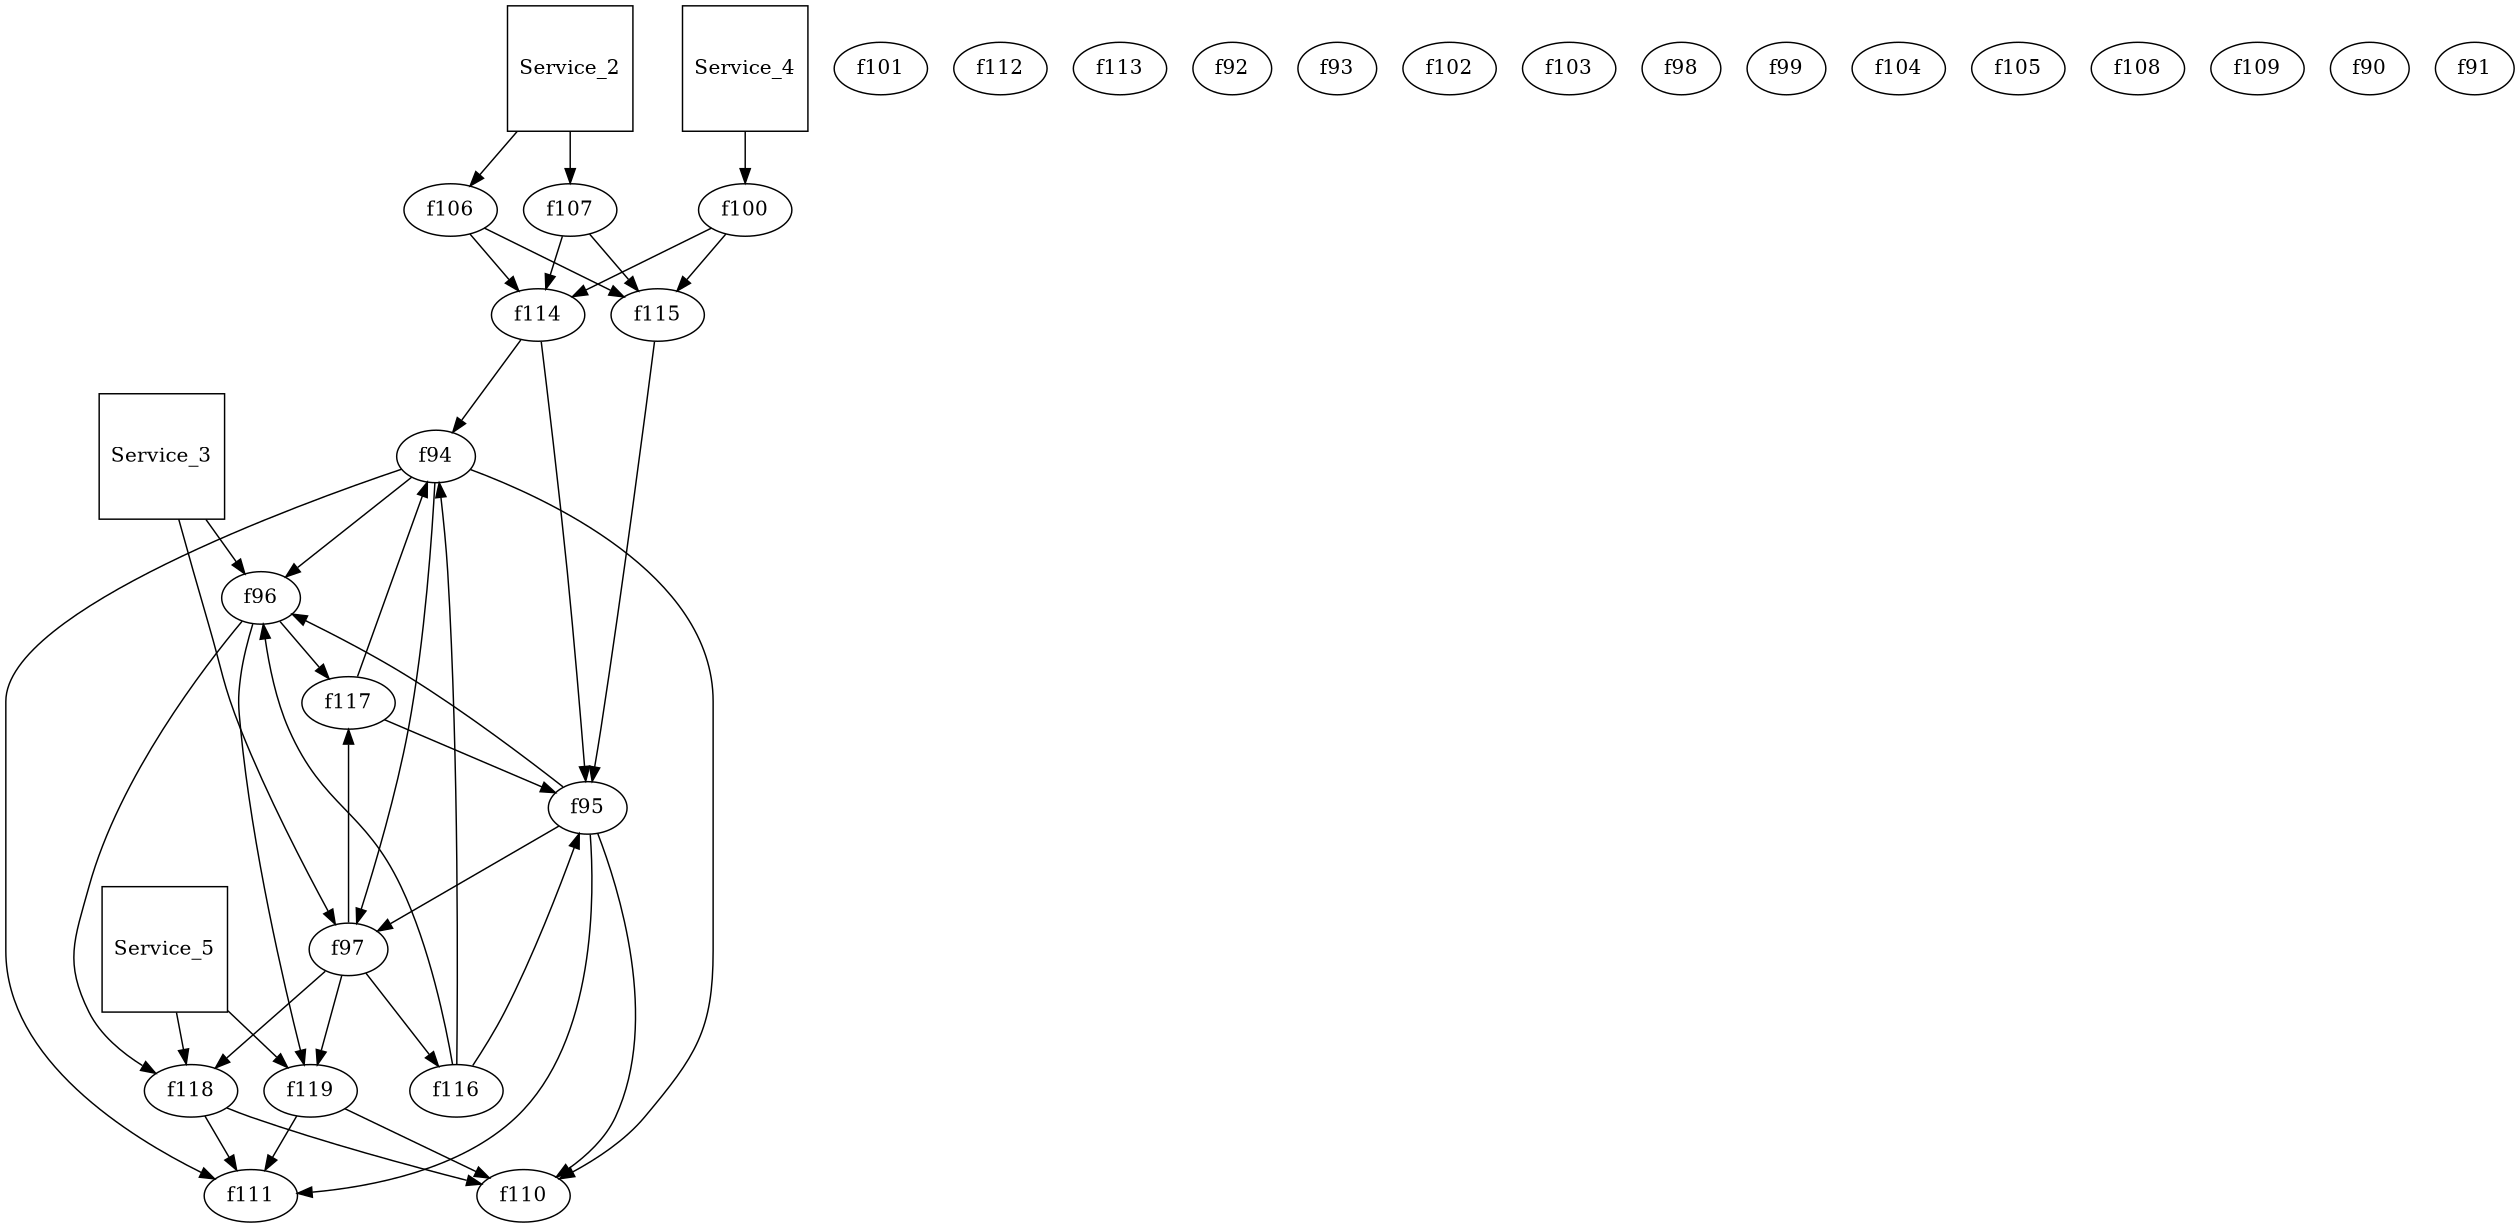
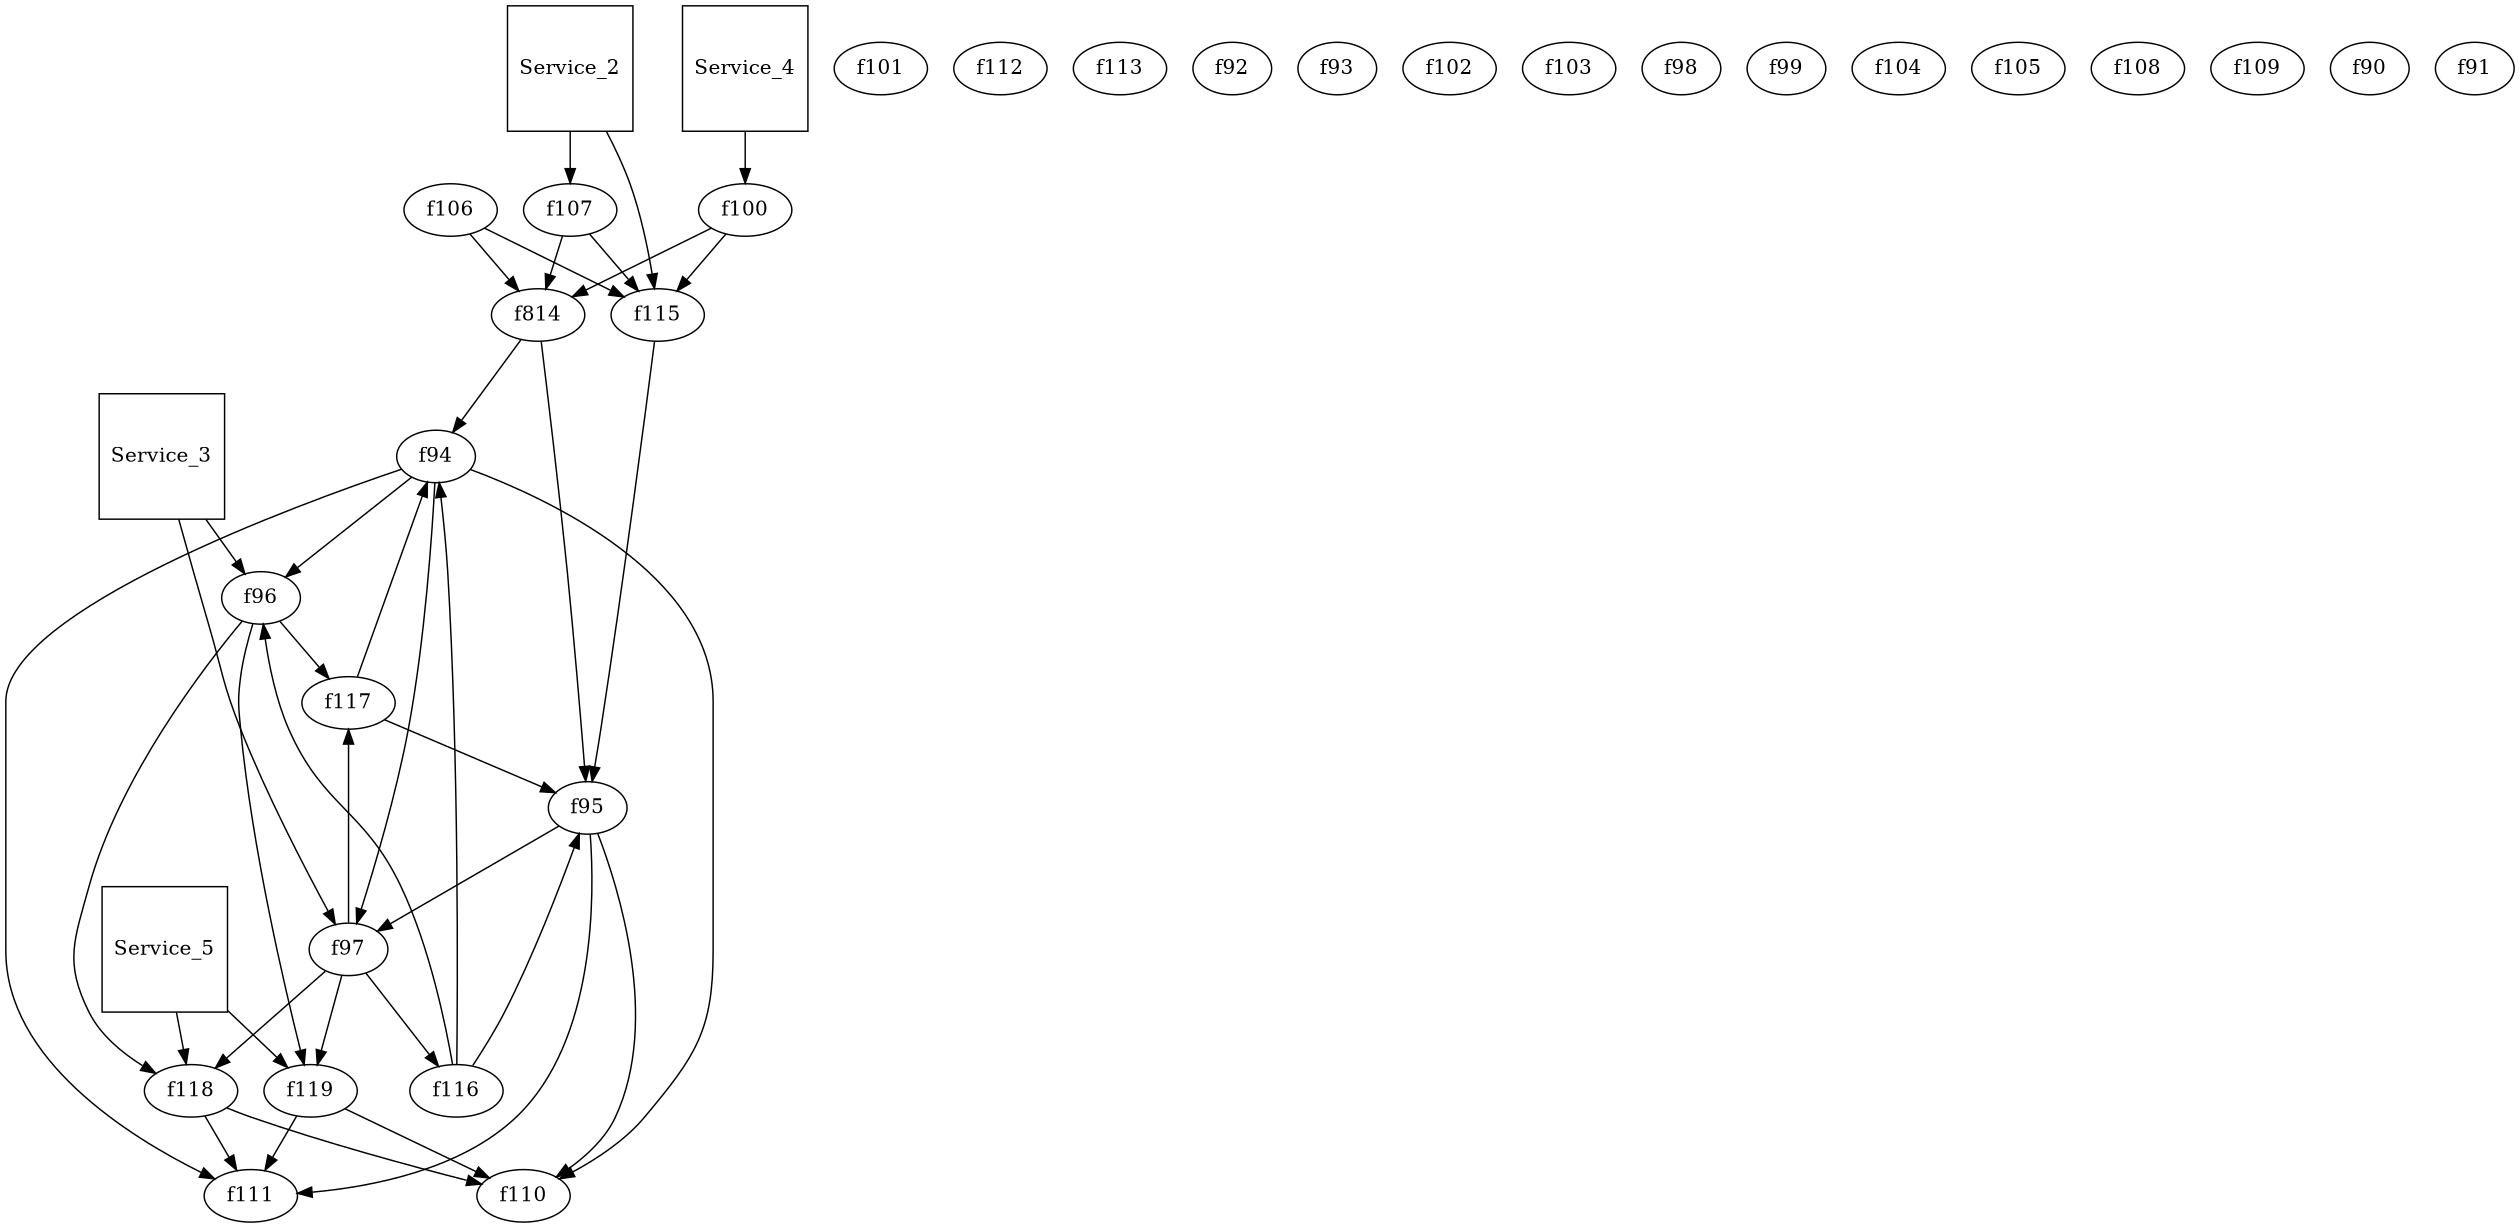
(498, 153) -> (636, 201)
(538, 315) -> (538, 315)
(439, 696) -> none
